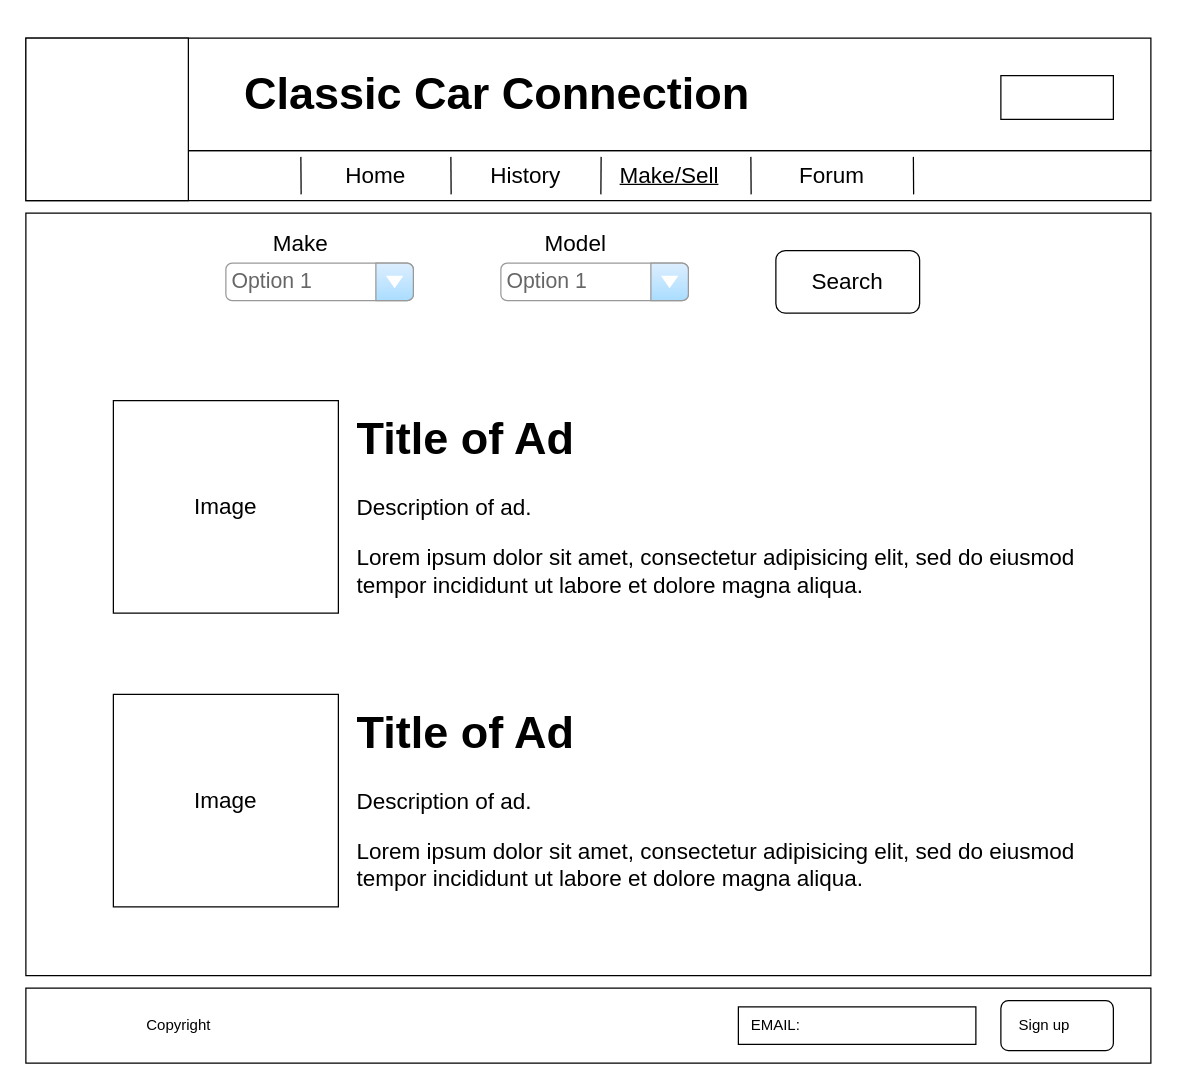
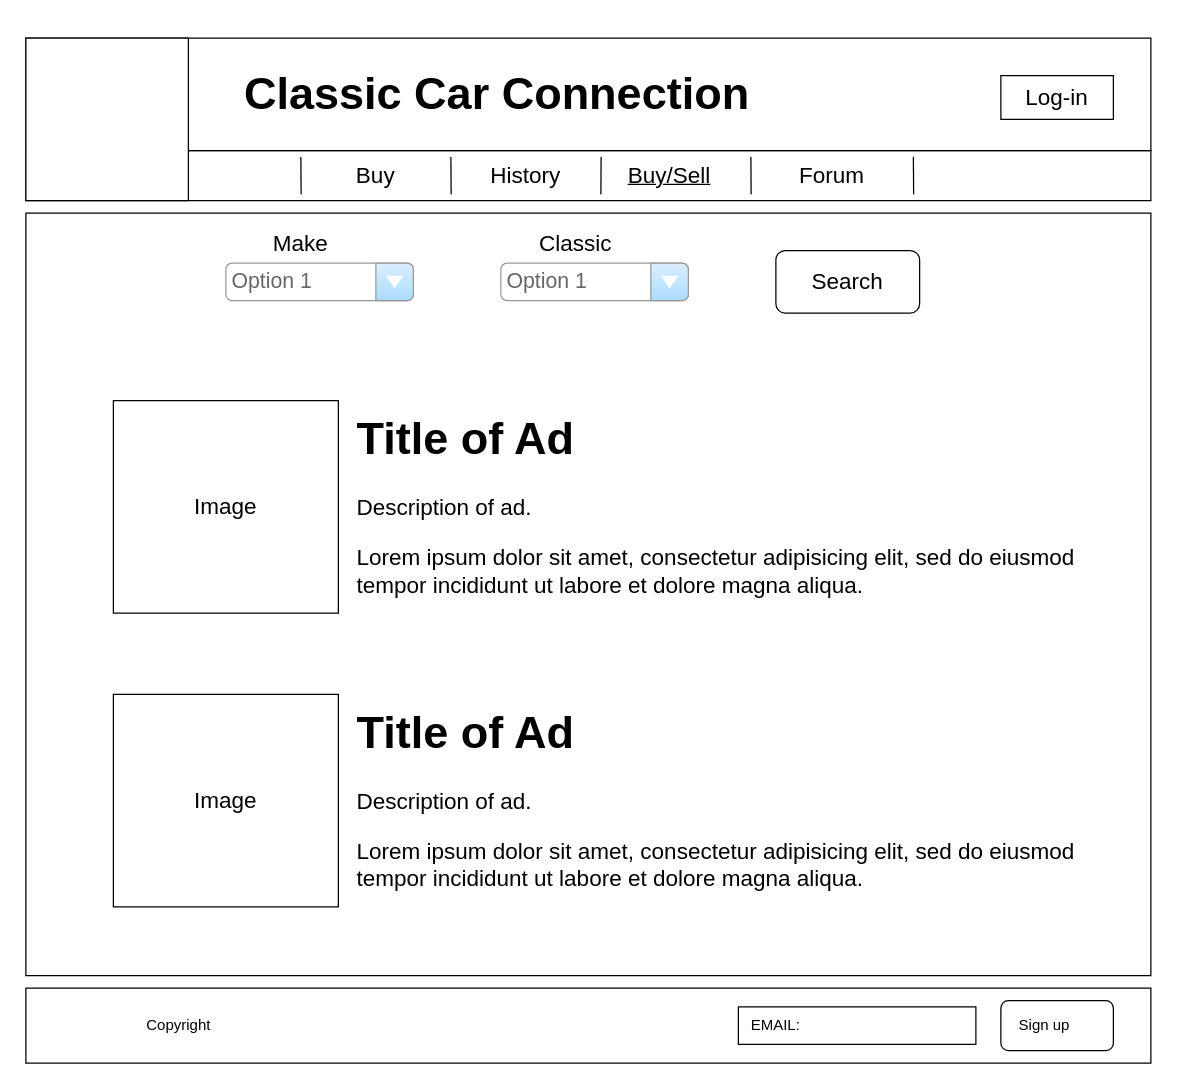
none -> (1057, 98)
(376, 176) -> (376, 176)
(669, 176) -> (669, 176)
(576, 244) -> (576, 244)
